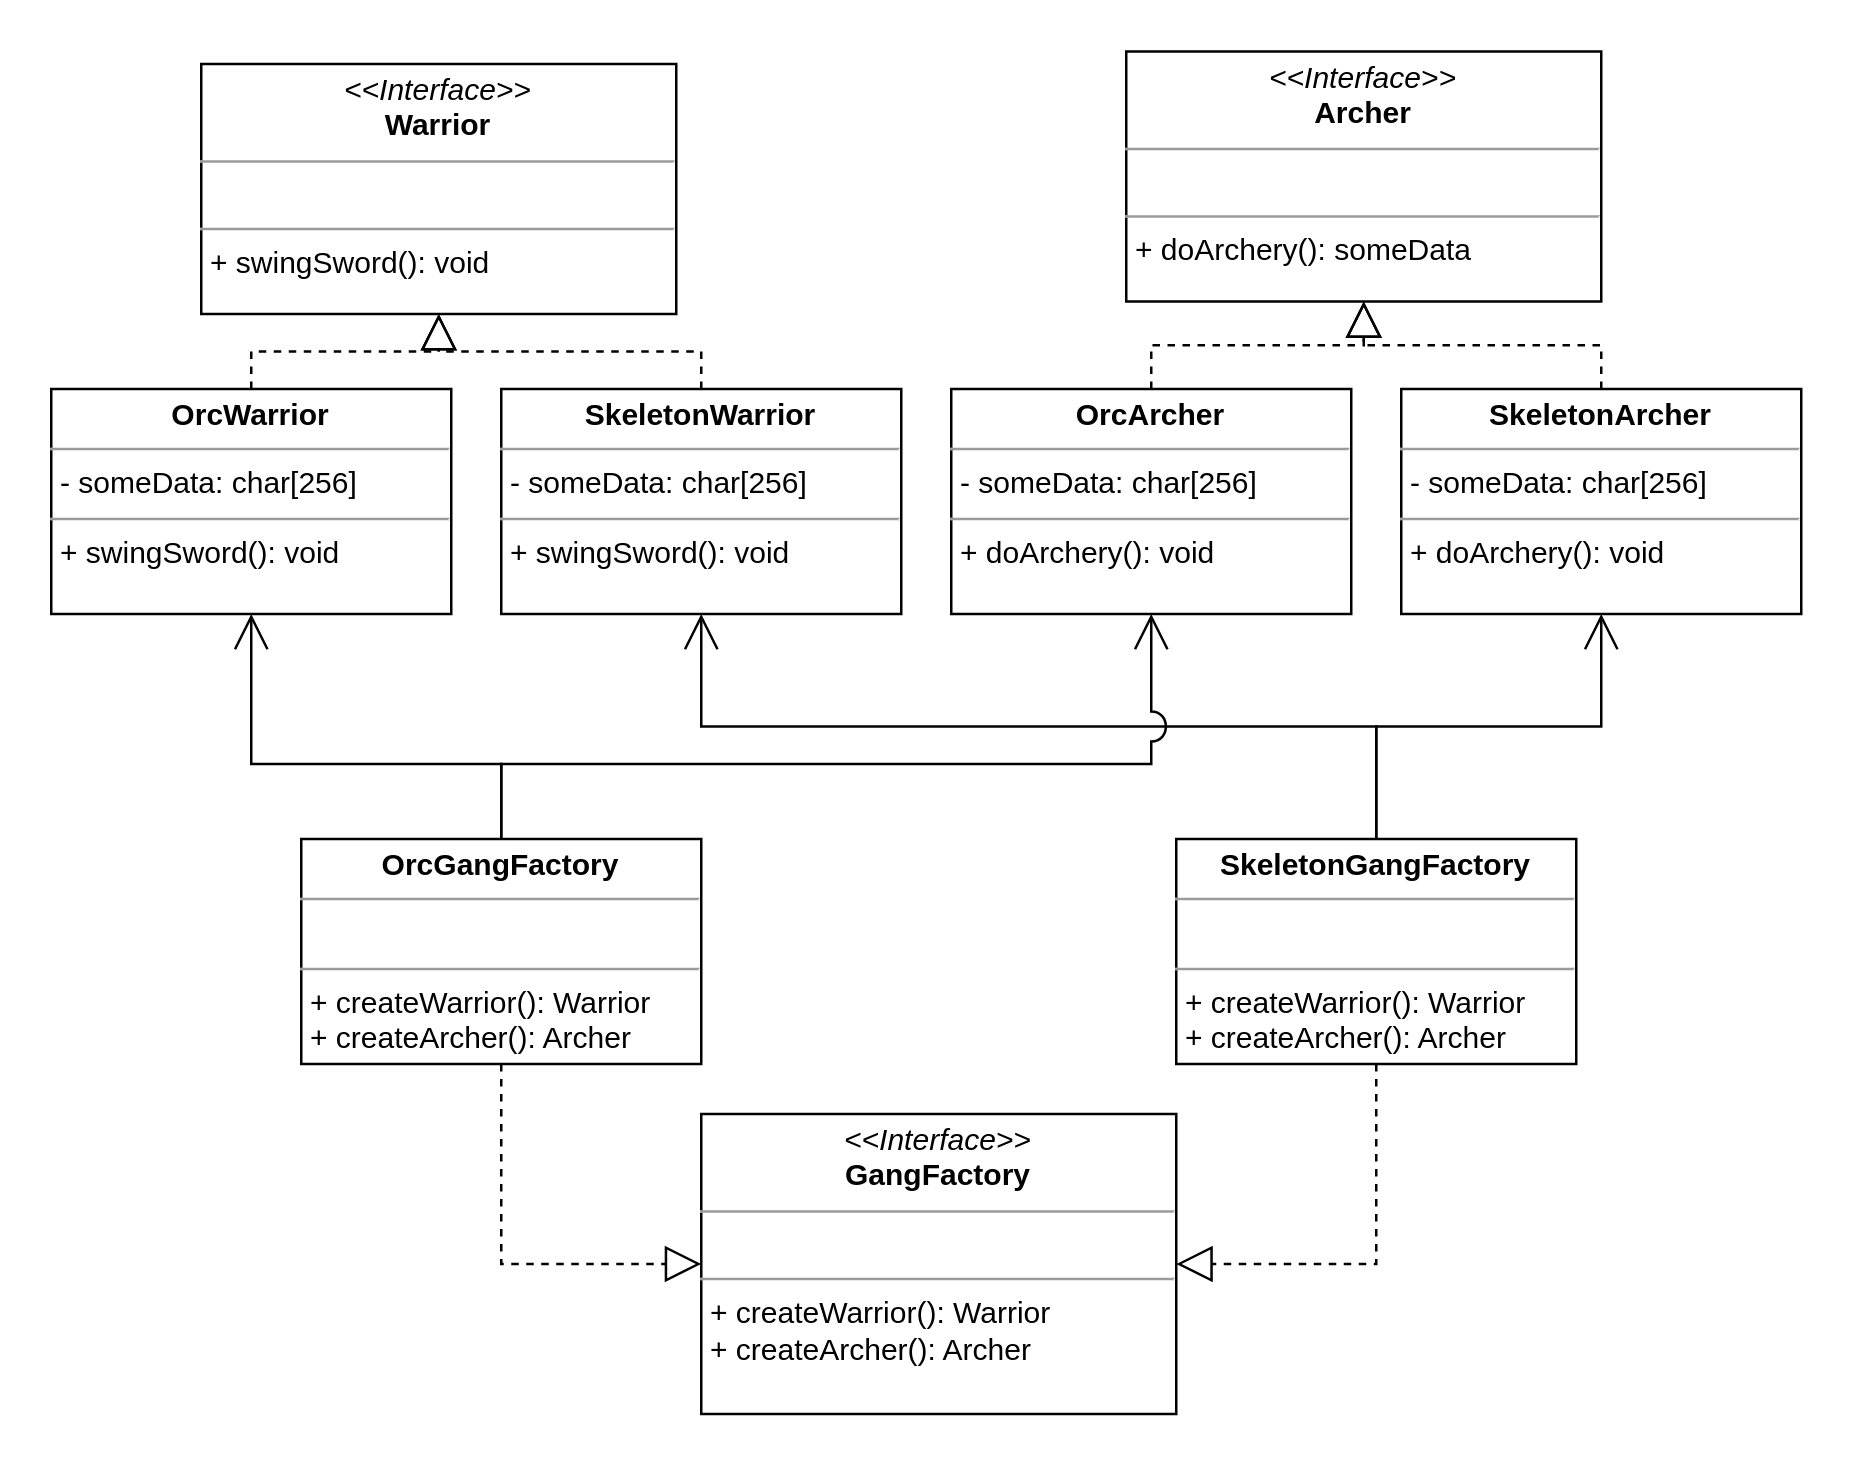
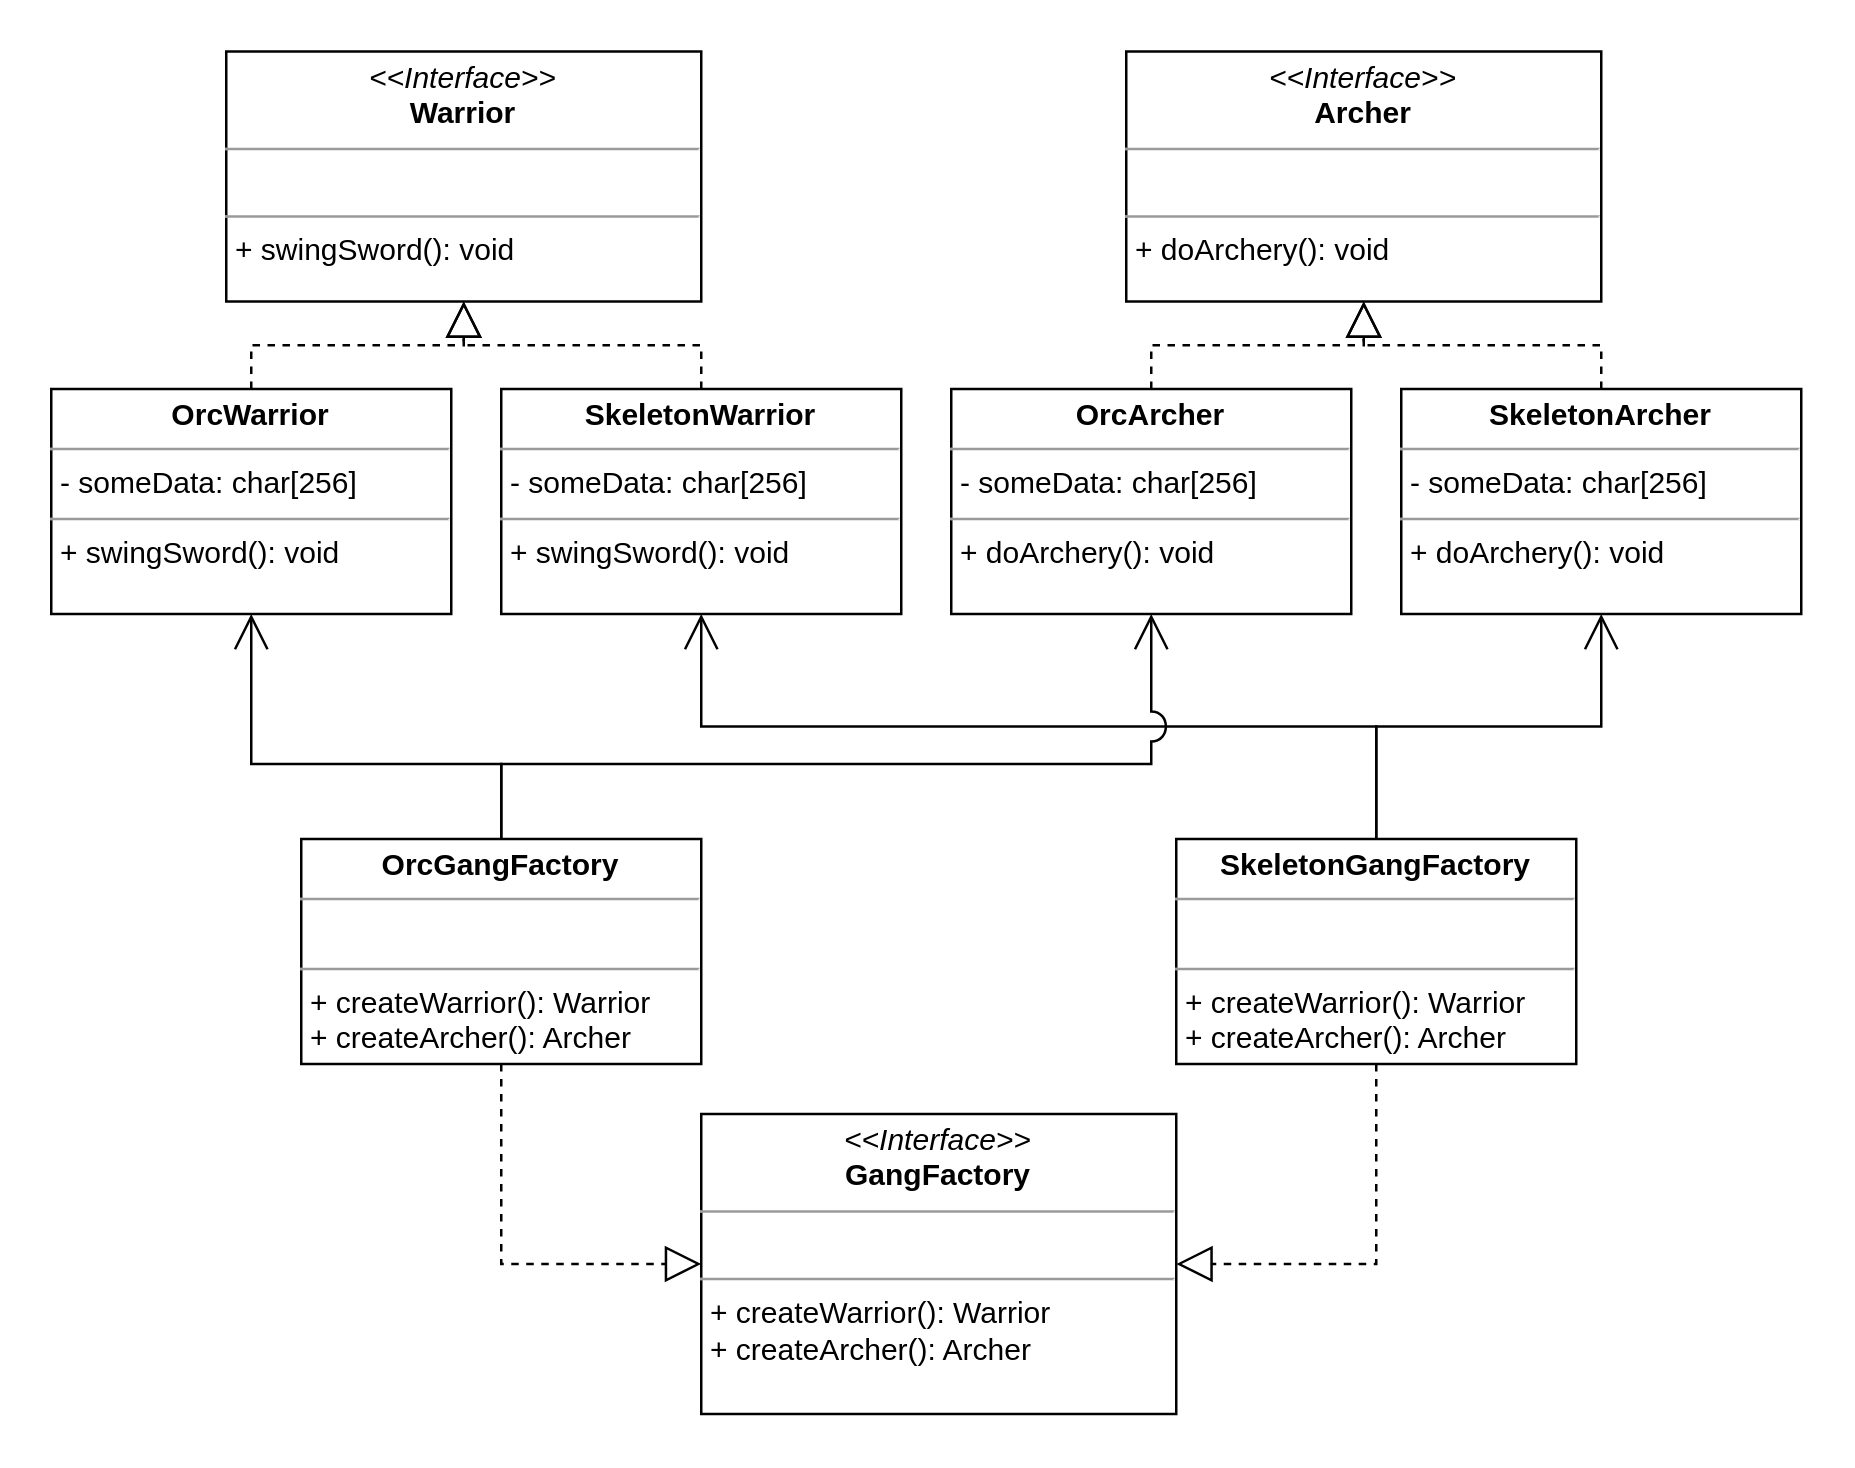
(1308, 105) -> (1270, 105)
(439, 189) -> (464, 176)
